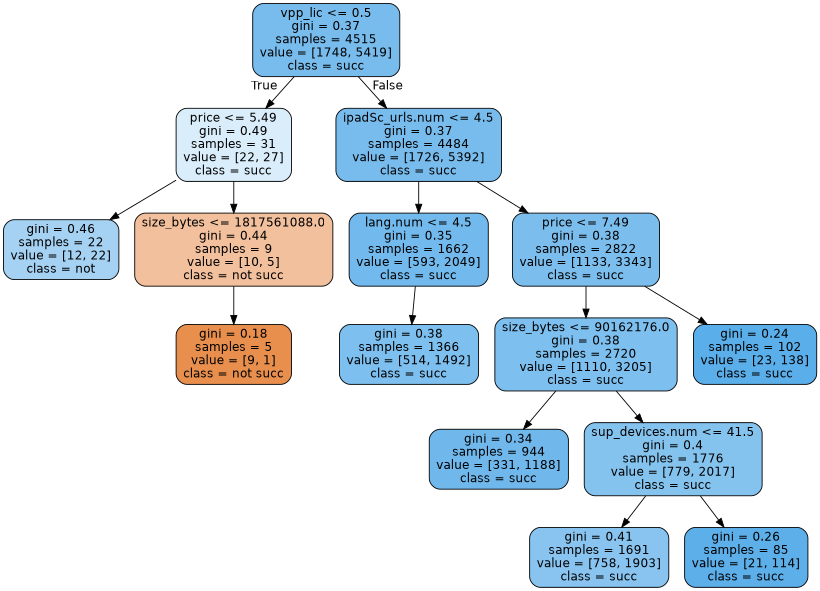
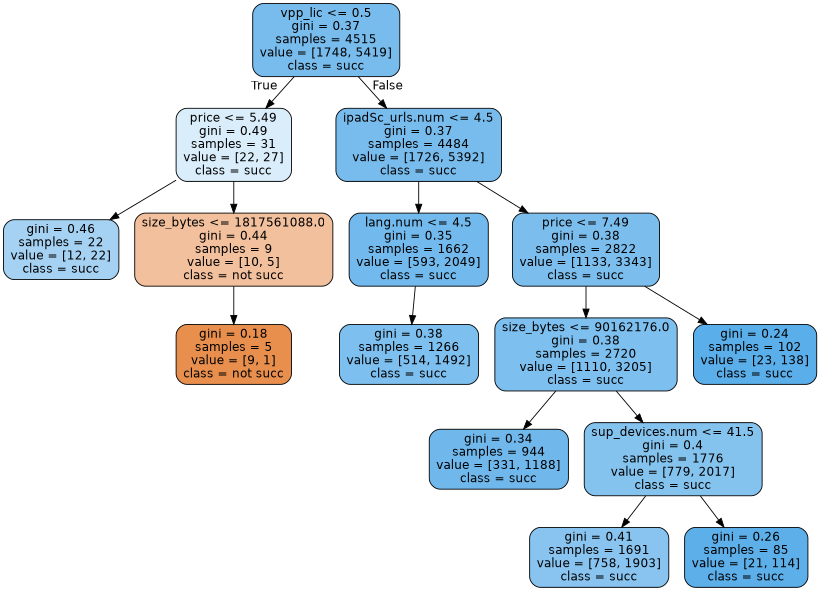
(61, 250) -> (61, 250)
(409, 354) -> (409, 354)
